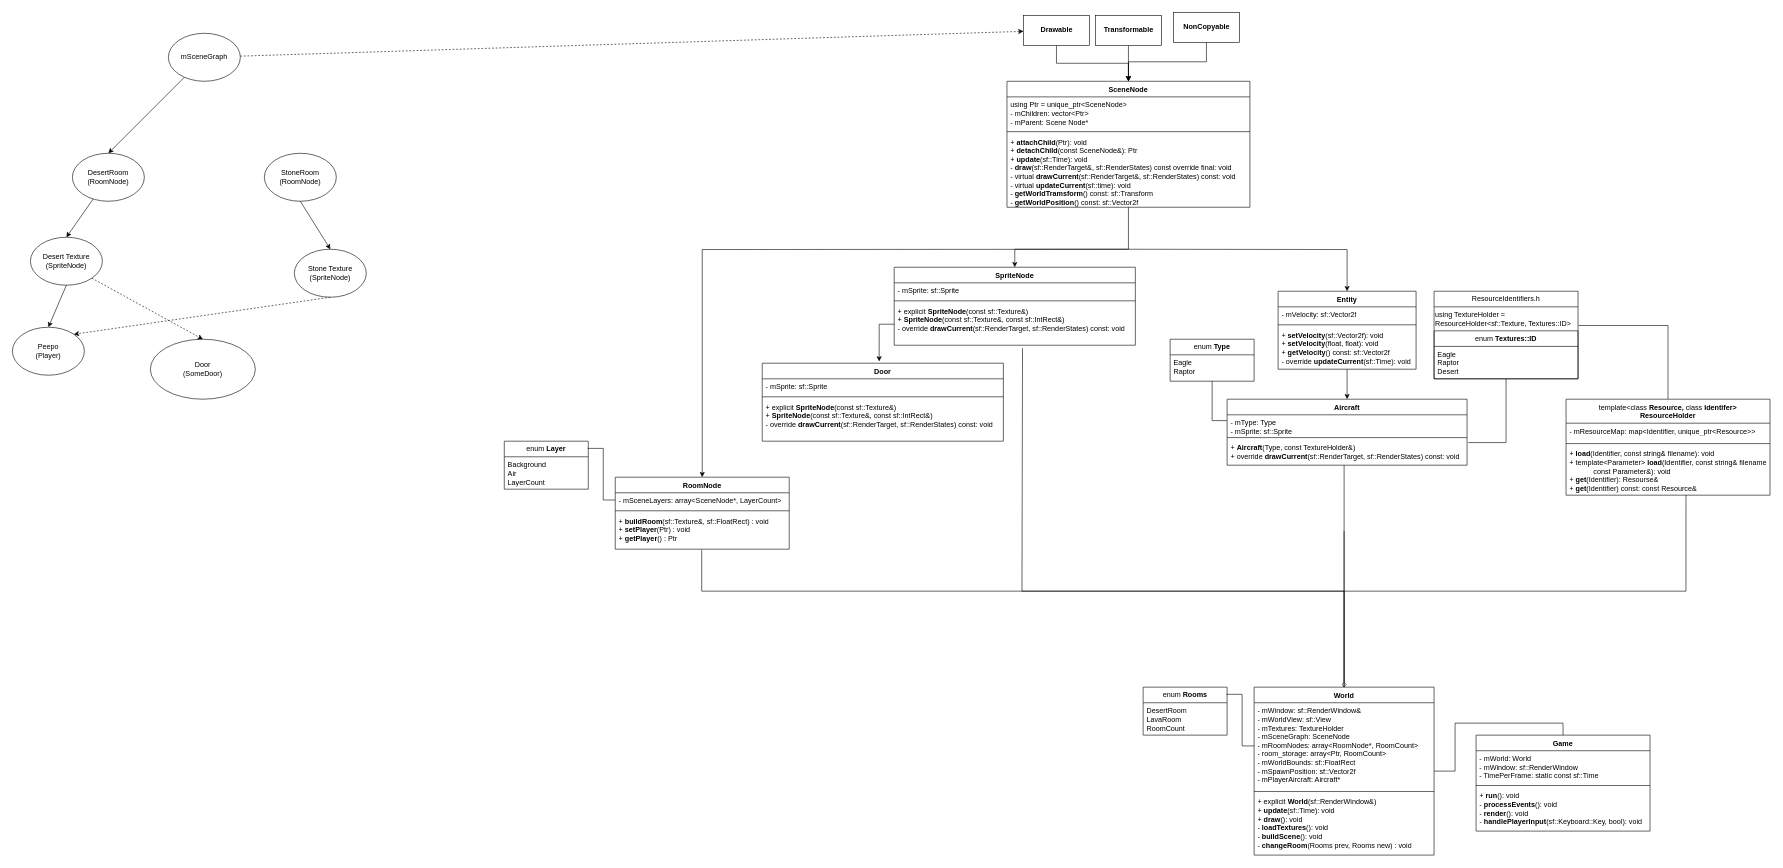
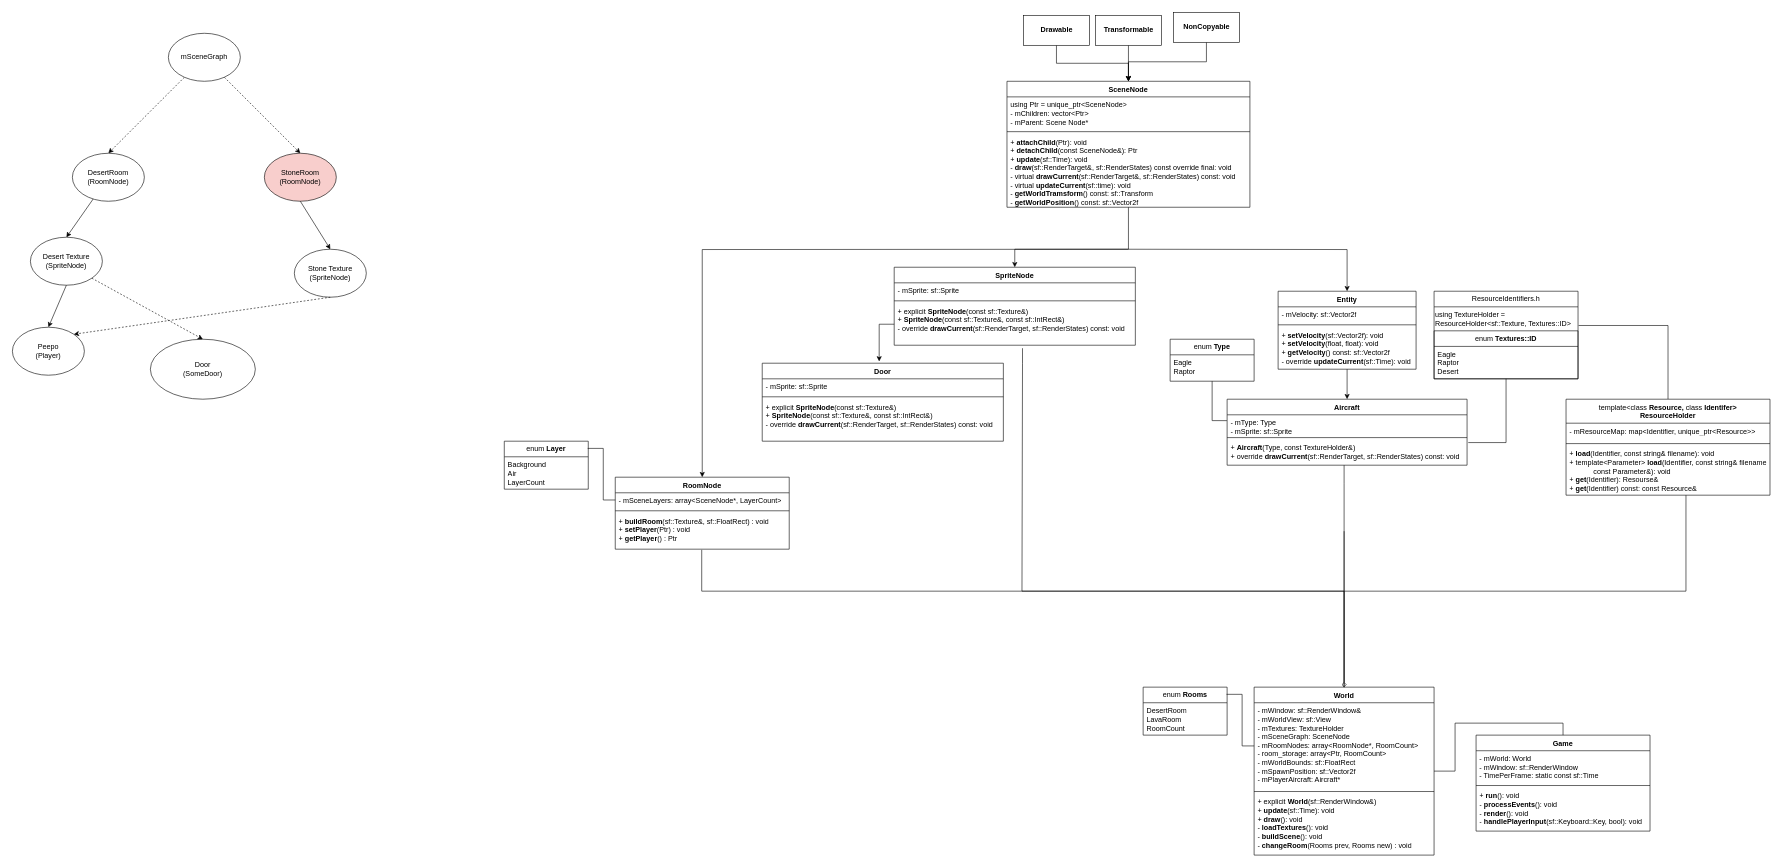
(417, 51) -> (261, 114)
(148, 114) -> (148, 114)
(300, 177) -> (300, 177)
